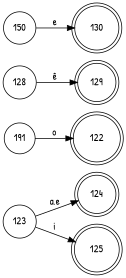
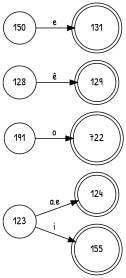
(97, 28) -> (97, 28)
(97, 138) -> (97, 138)
(97, 250) -> (97, 250)
